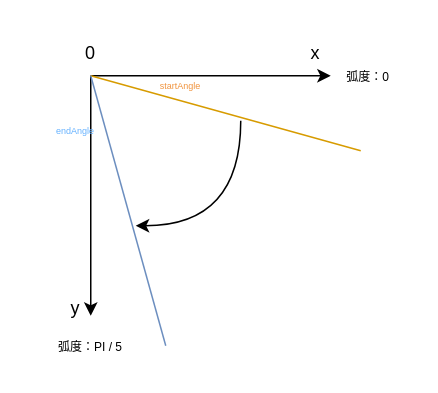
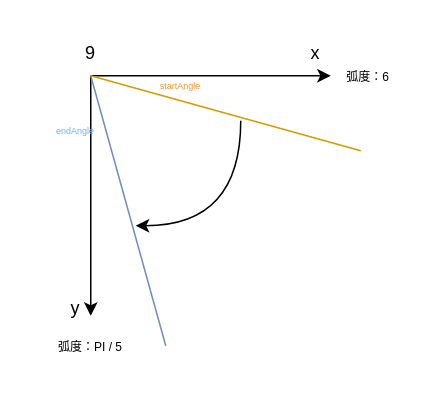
(91, 53) -> (91, 53)
(368, 76) -> (368, 76)
